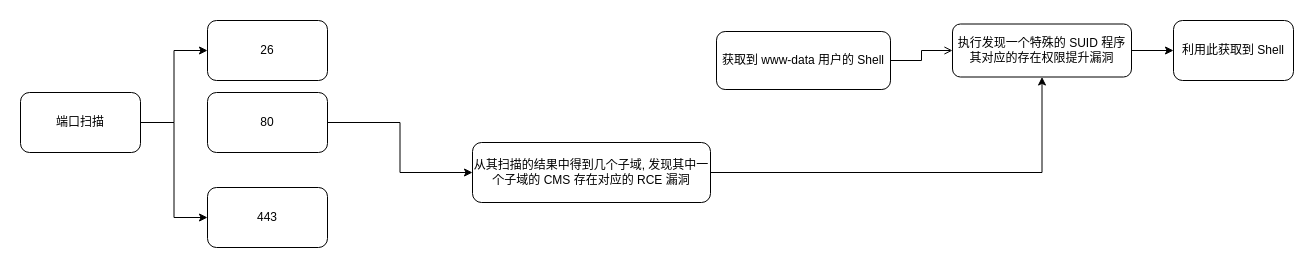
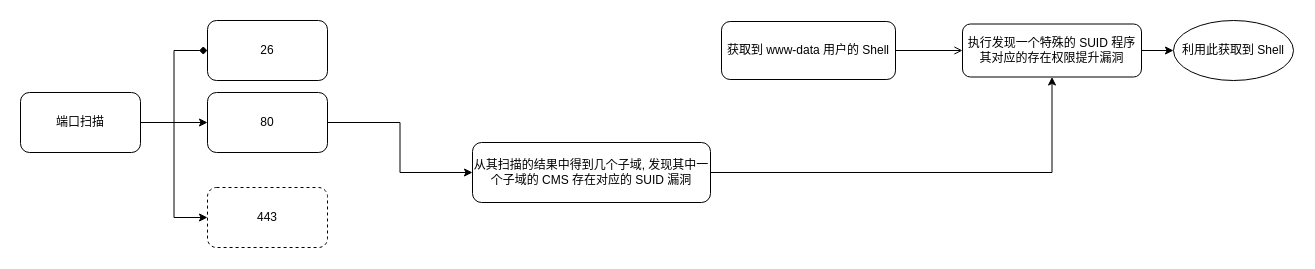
(199, 51) -> (199, 51)
(1042, 51) -> (1052, 51)
(1234, 51) -> (1234, 51)
(804, 61) -> (809, 51)
none -> (188, 123)
(592, 173) -> (592, 173)
(268, 218) -> (268, 218)
